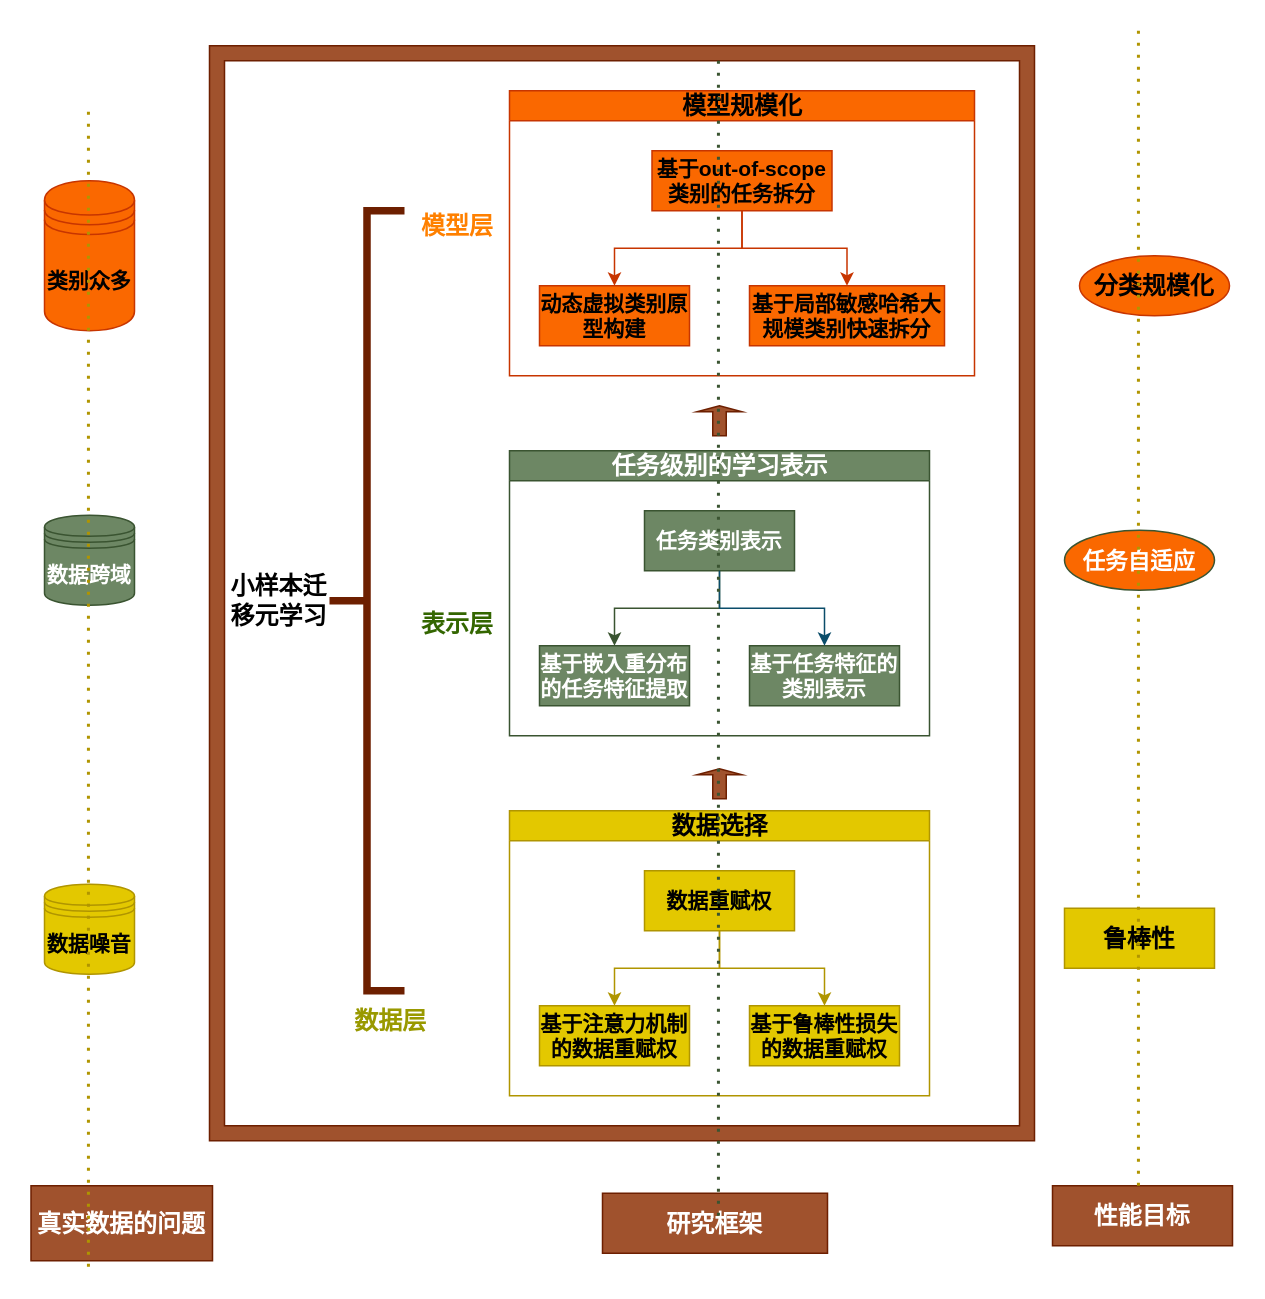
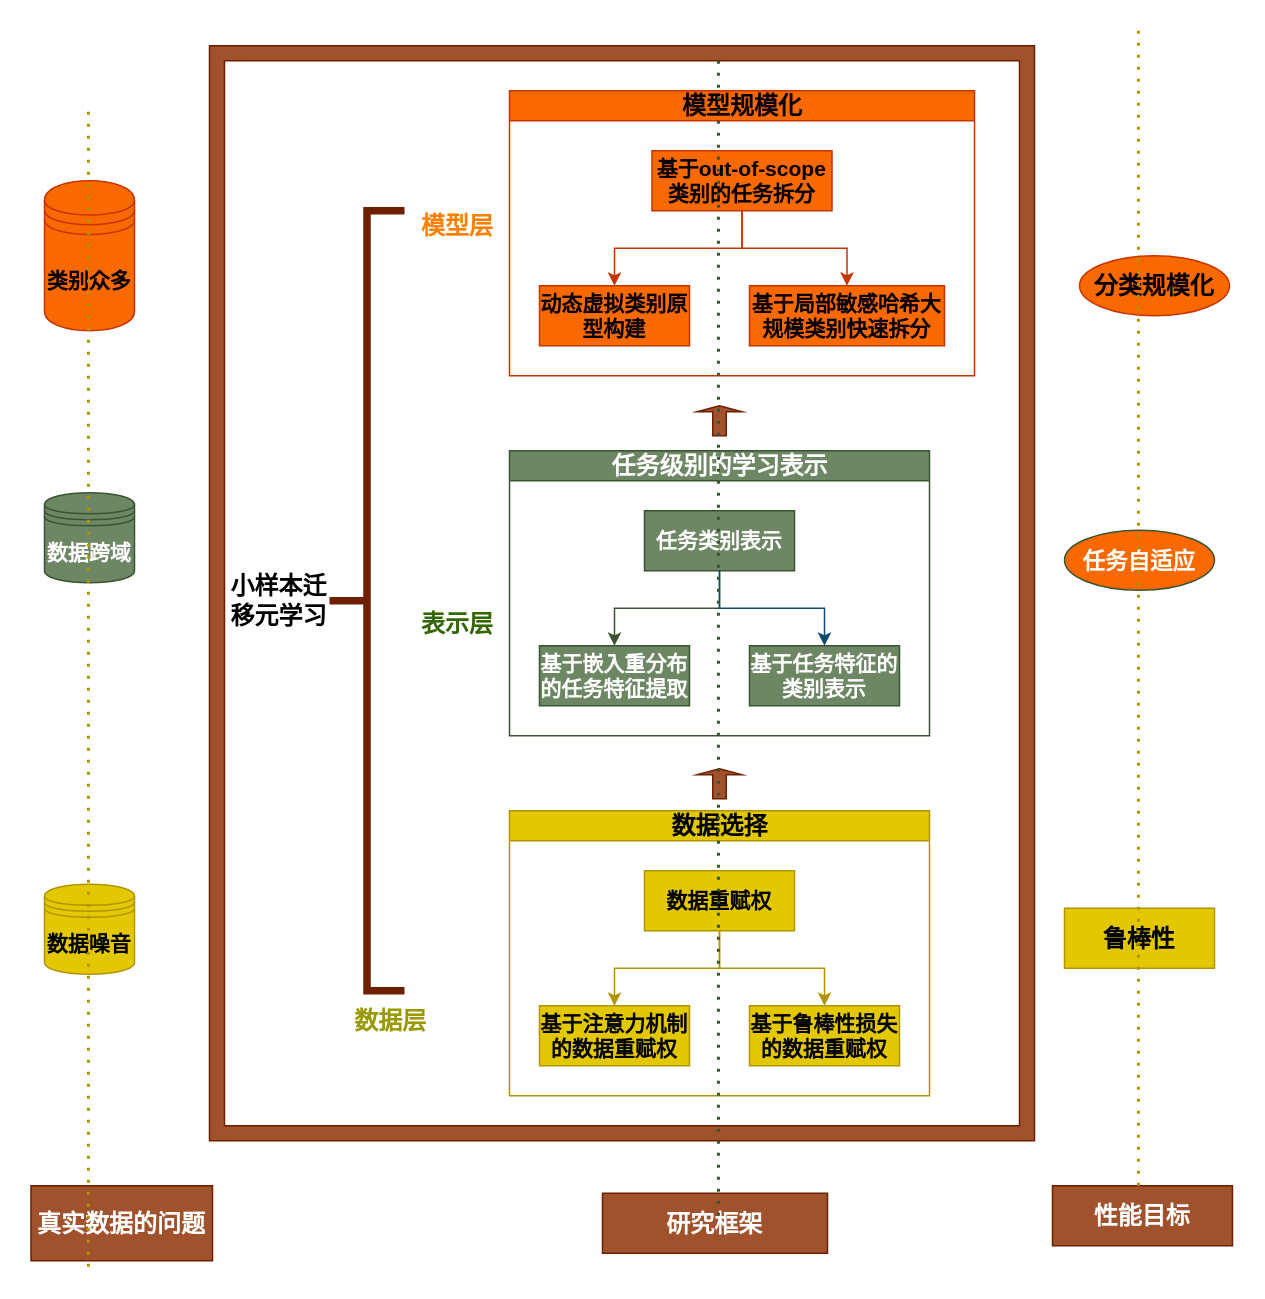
(89, 560) -> (89, 538)
